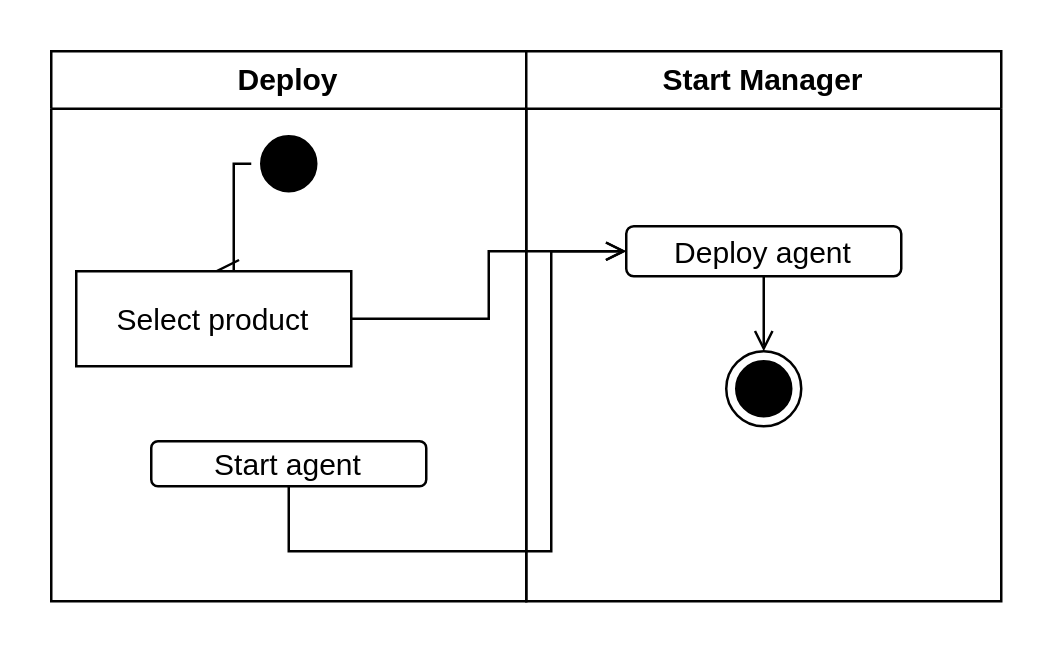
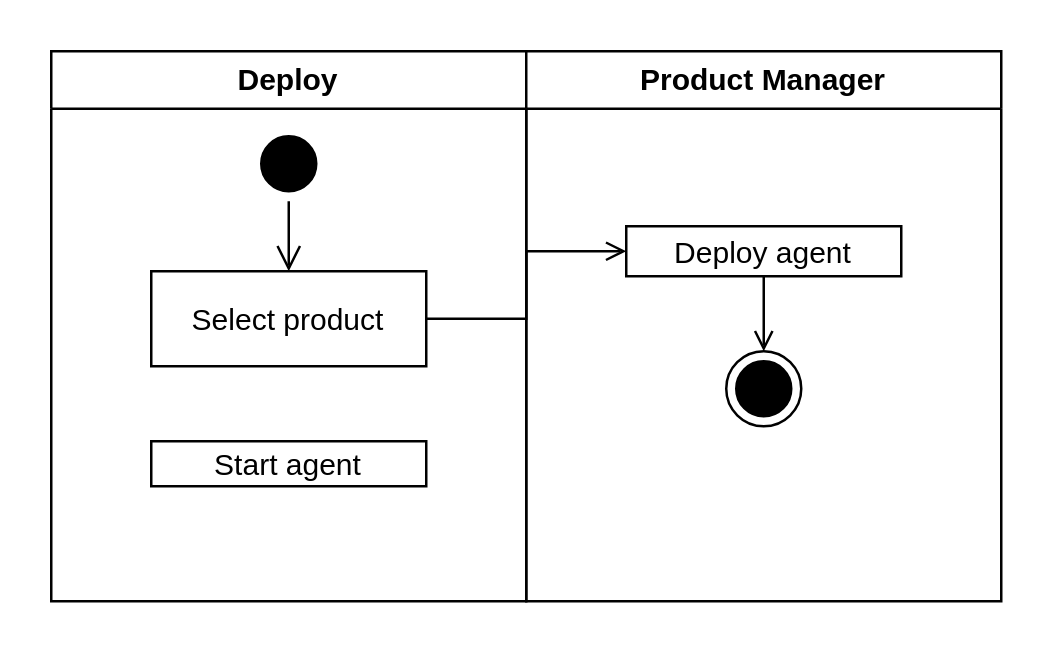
(764, 81) -> (764, 81)
(764, 251) -> (764, 251)
(214, 319) -> (289, 319)
(551, 414) -> none
(289, 464) -> (289, 464)
